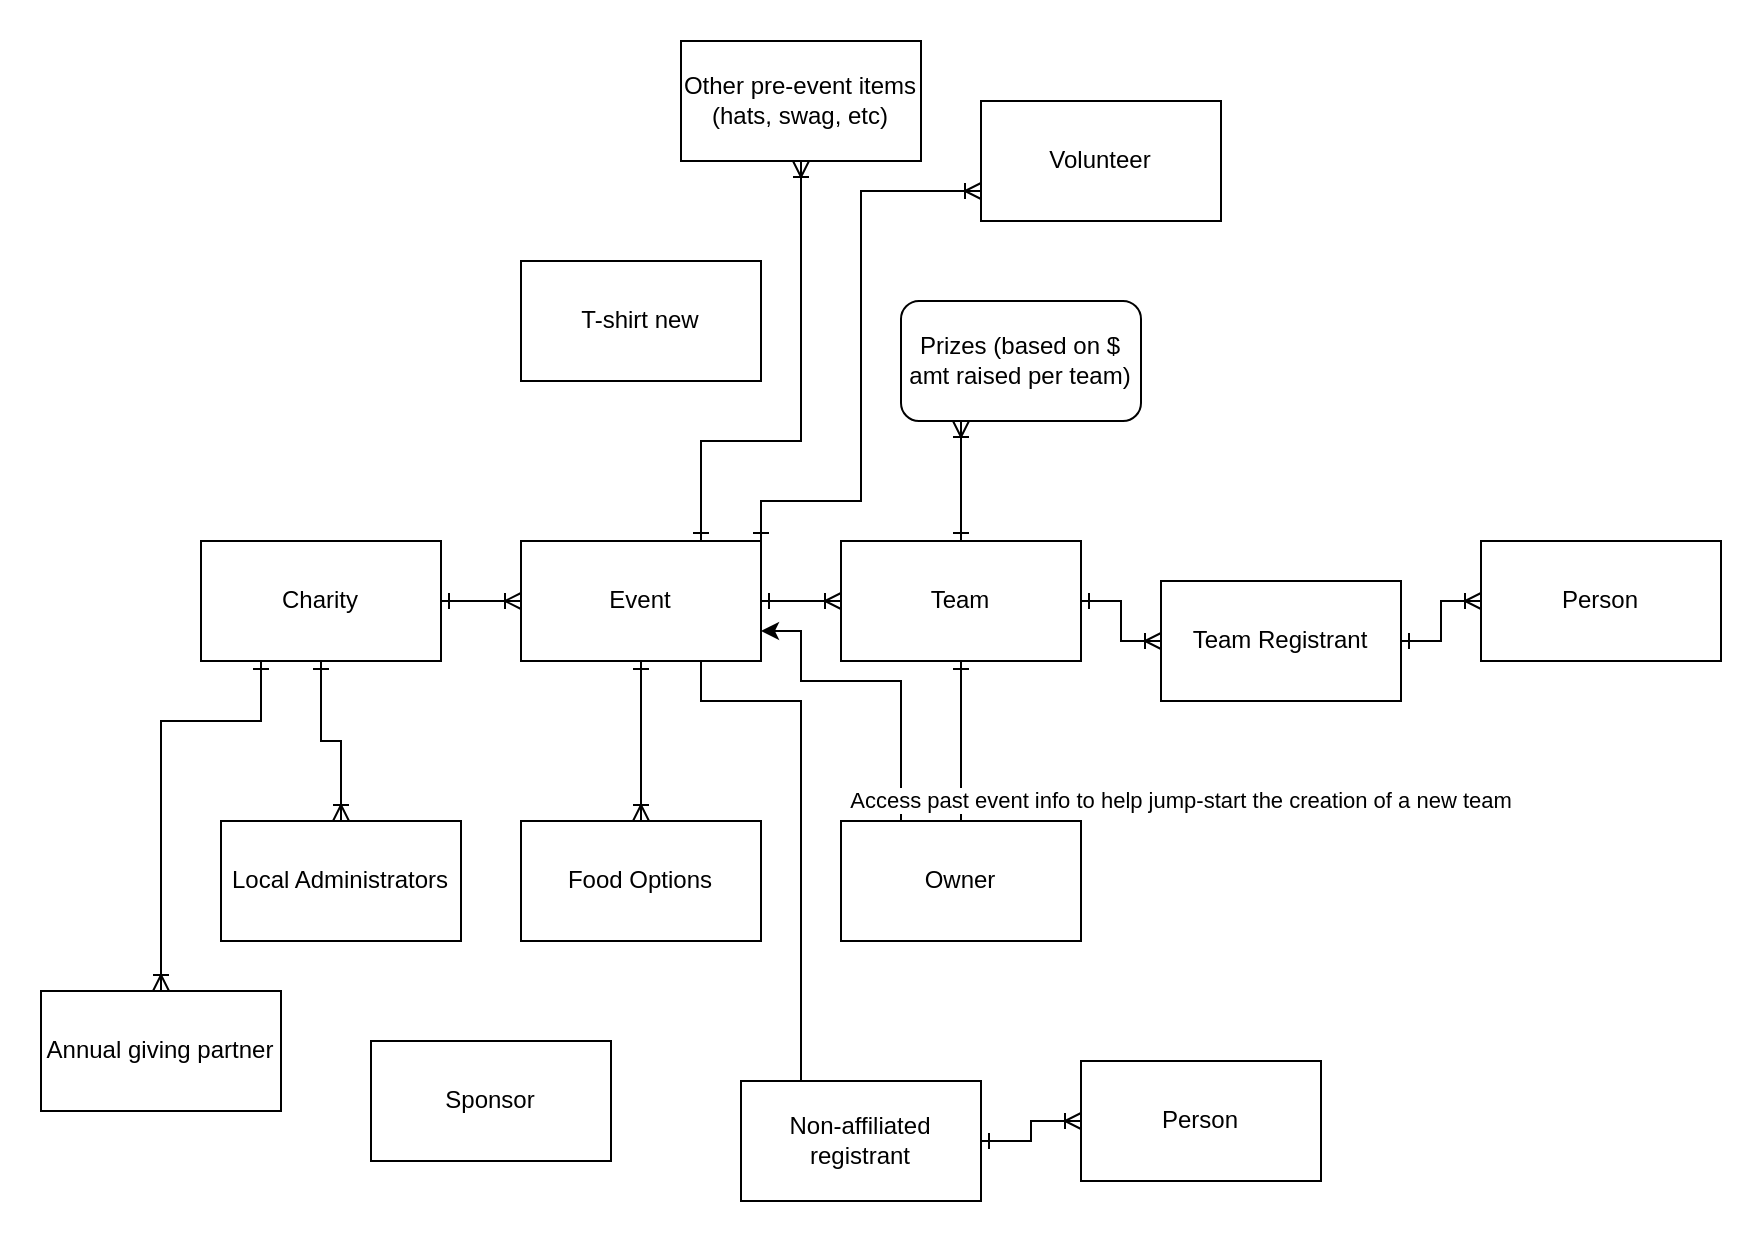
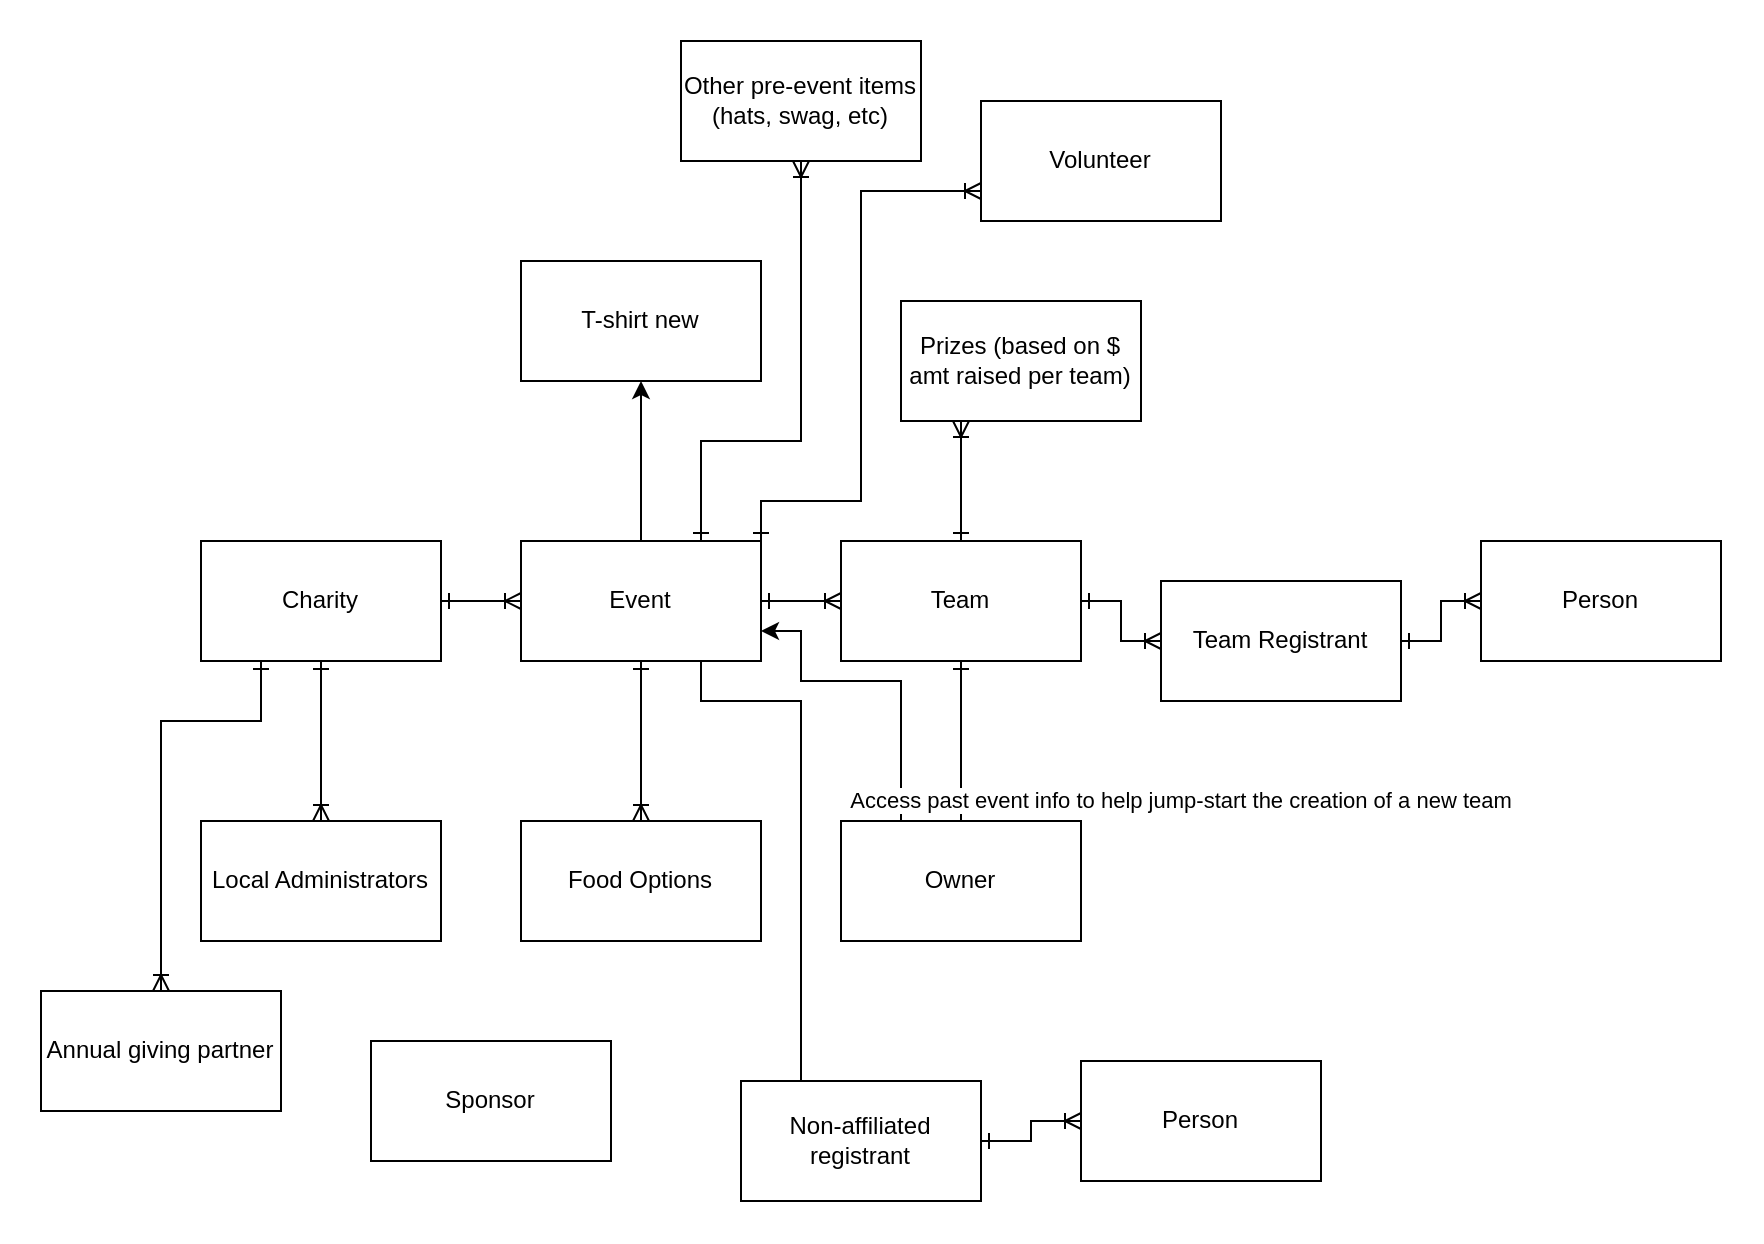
(1021, 361) -> (1021, 361)
none -> (641, 468)
(341, 881) -> (321, 881)
